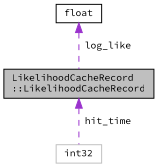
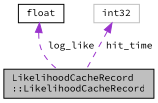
(79, 126) -> (97, 50)
